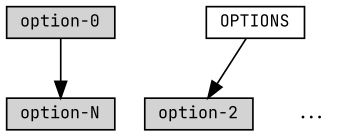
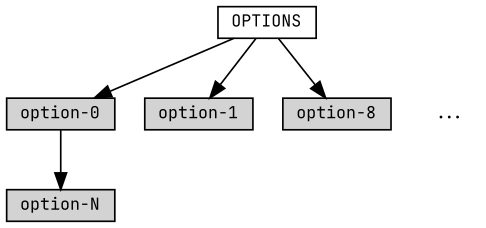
none -> (172, 65)
(199, 114) -> (337, 114)
none -> (199, 114)
